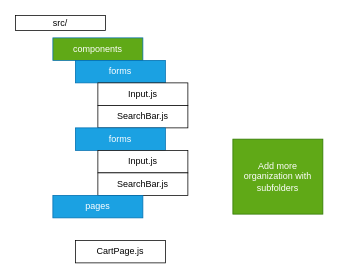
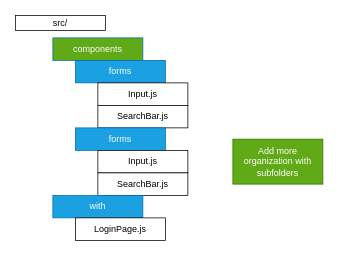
(278, 177) -> (278, 162)
(98, 207) -> (98, 207)
none -> (120, 229)
(120, 252) -> none
